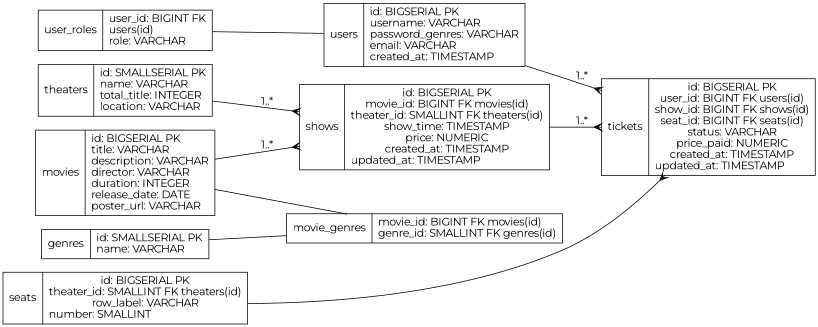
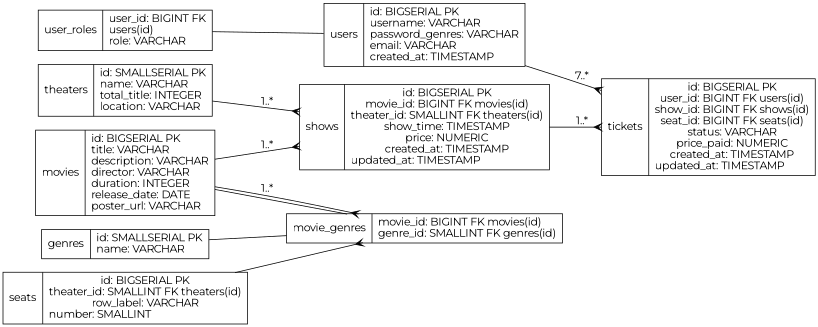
(582, 76) -> (582, 76)
none -> (283, 199)
(467, 280) -> (295, 259)
